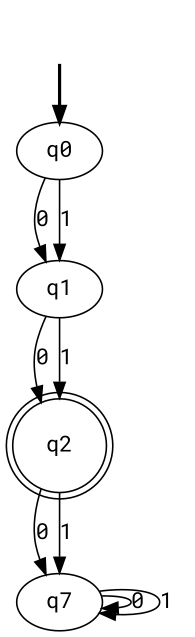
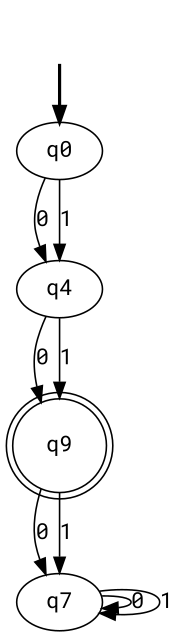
(60, 289) -> (60, 289)
(60, 446) -> (60, 446)
